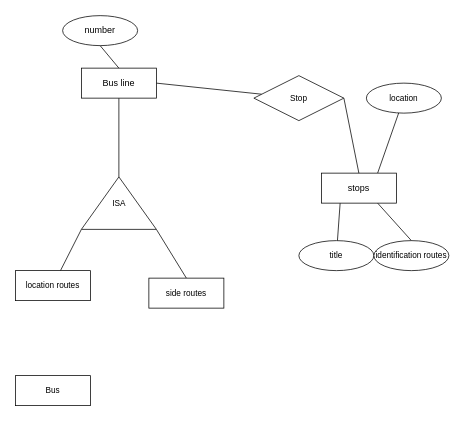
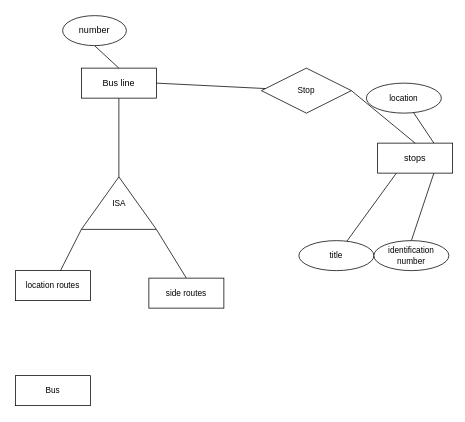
(100, 30) -> (95, 30)
(299, 98) -> (306, 90)
(359, 188) -> (415, 158)
(411, 255) -> (411, 255)
